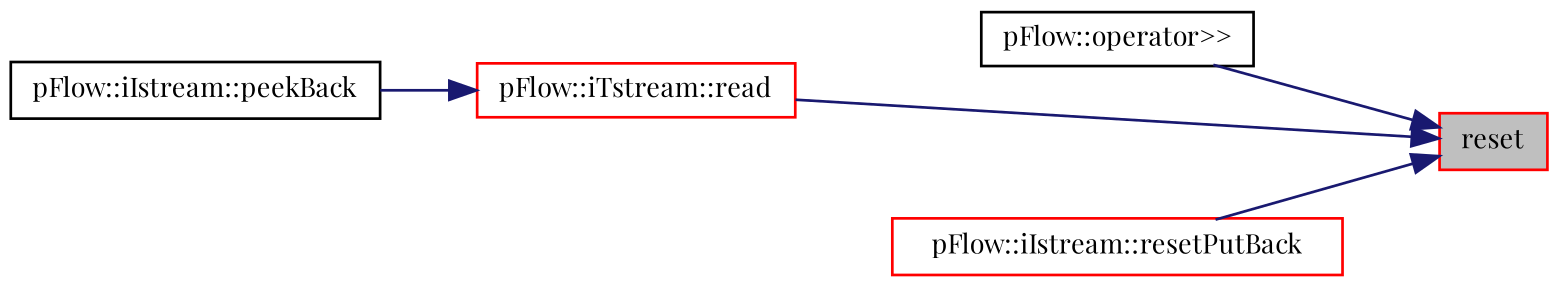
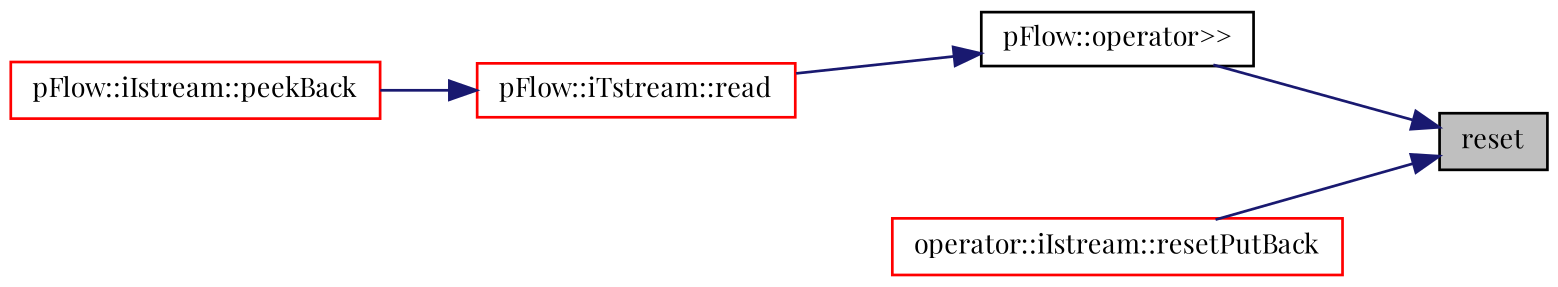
(195, 90) -> (195, 90)
(1103, 118) -> (875, 65)
(1493, 142) -> (1493, 142)
(1117, 247) -> (1117, 247)
